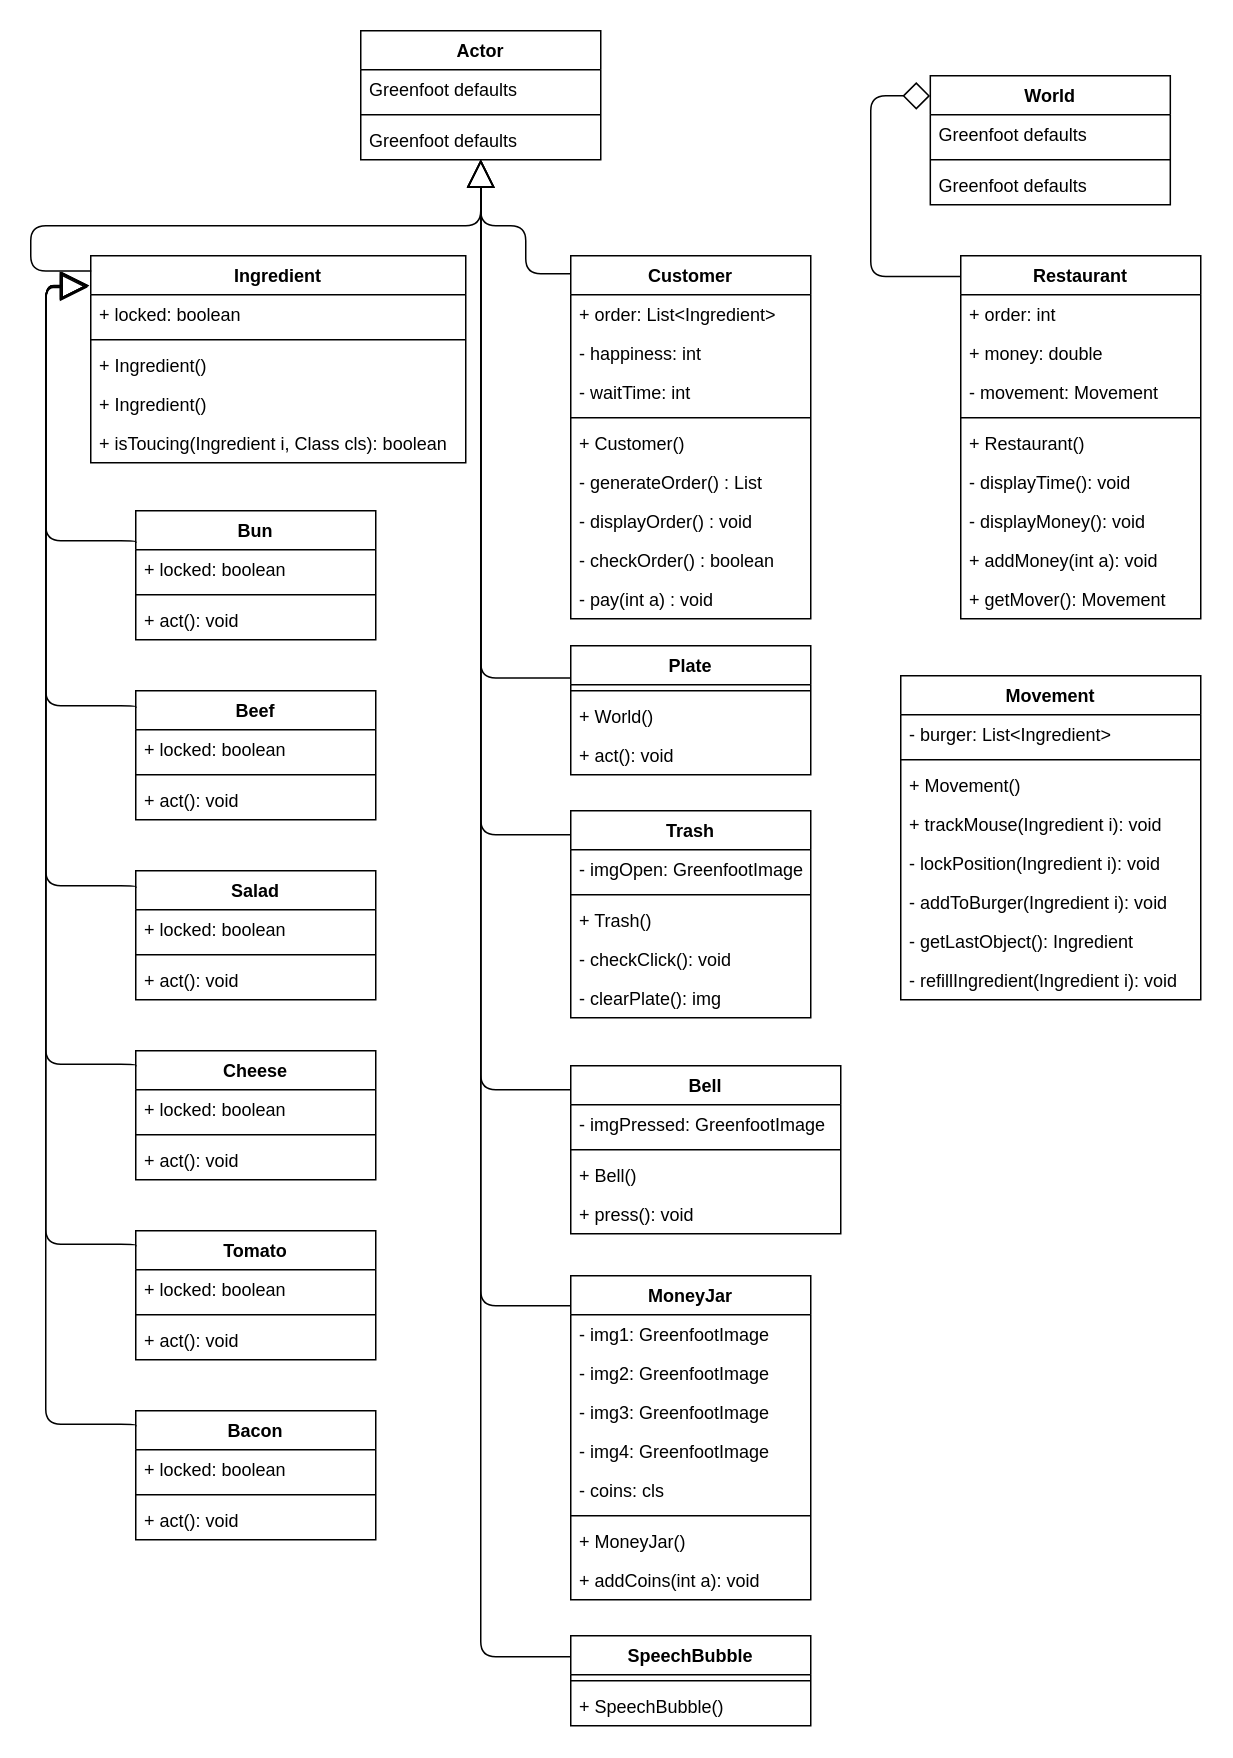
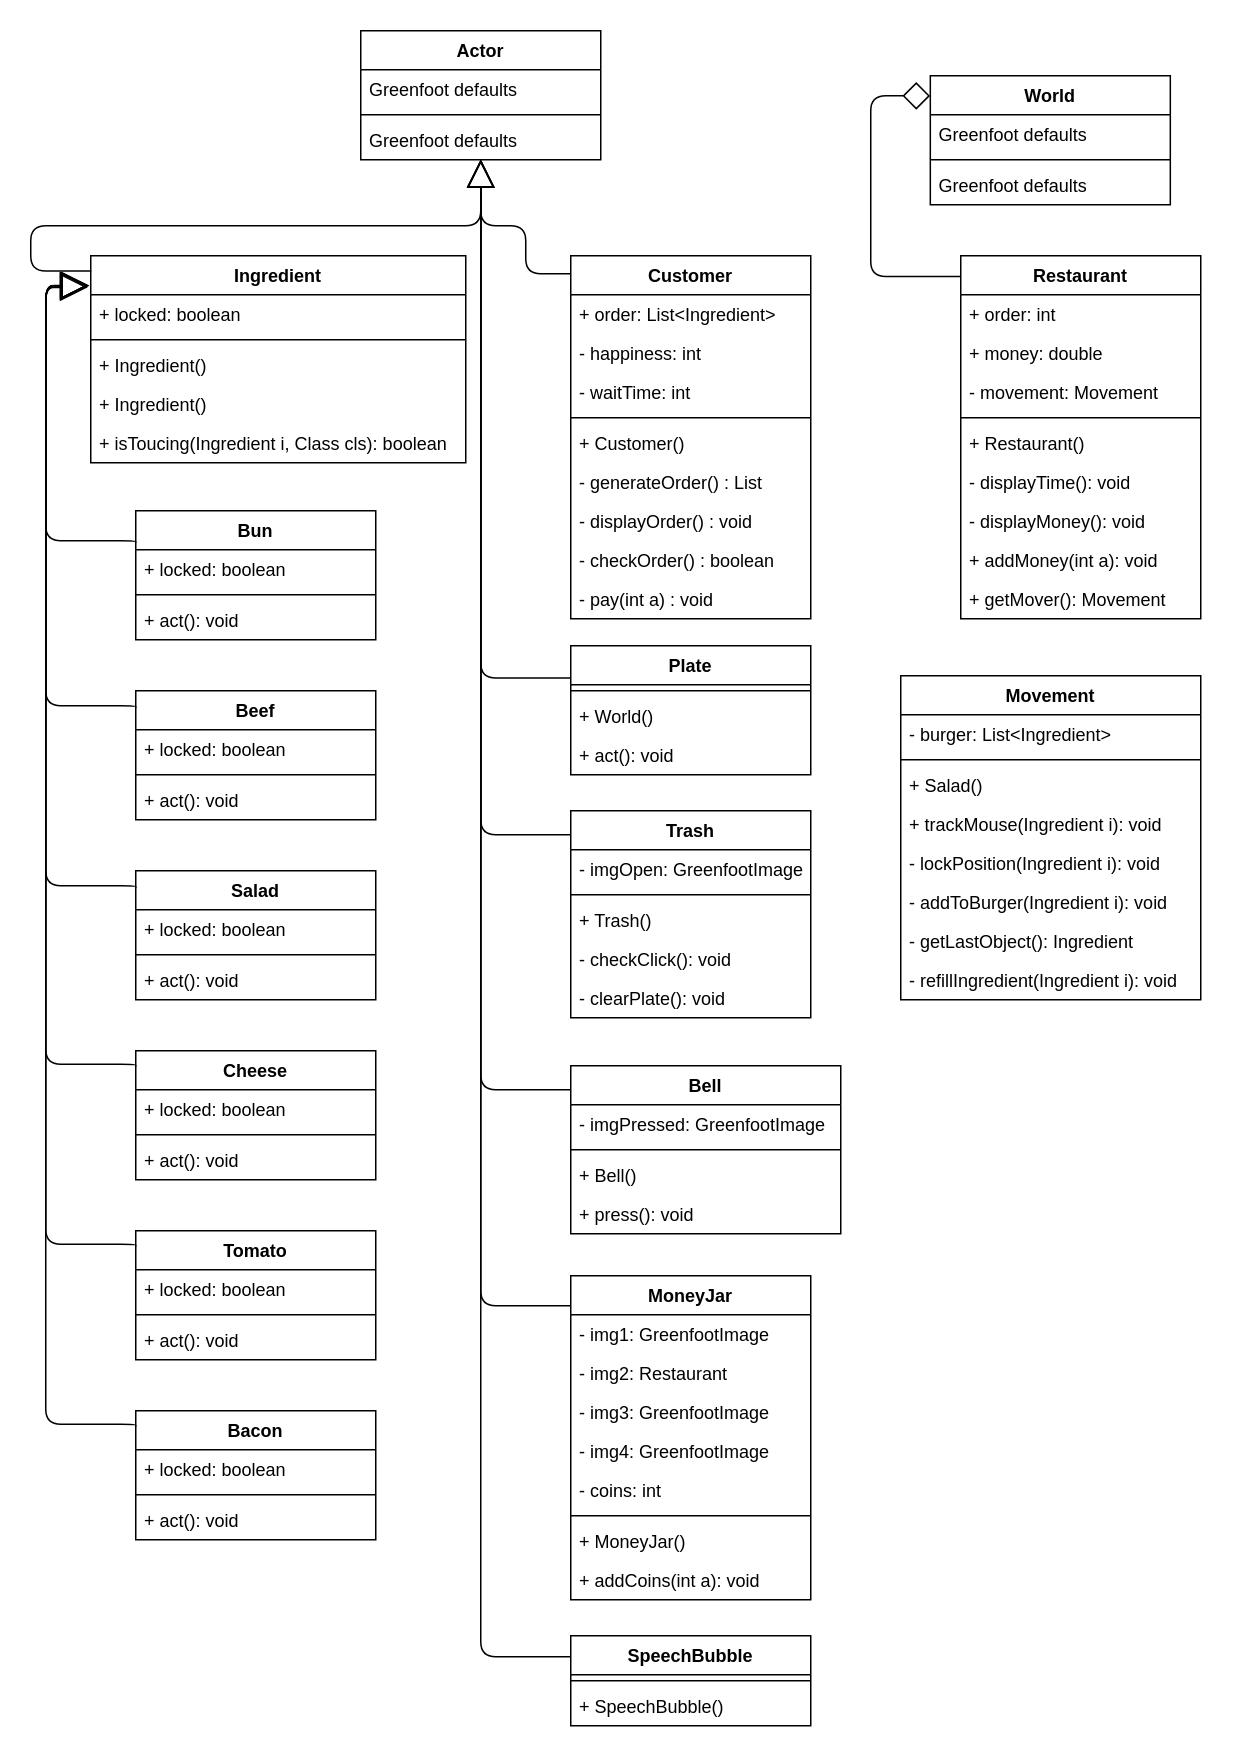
(967, 786) -> (950, 786)
(661, 999) -> (666, 999)
(681, 1374) -> (660, 1374)
(628, 1491) -> (628, 1491)
